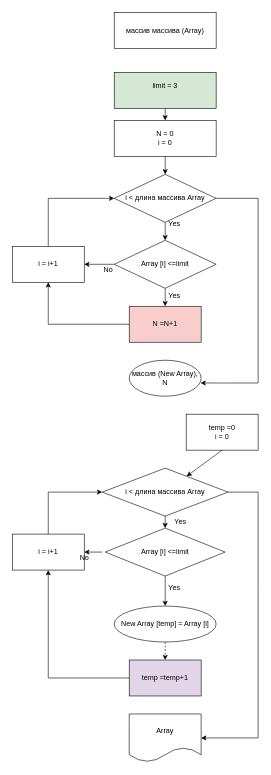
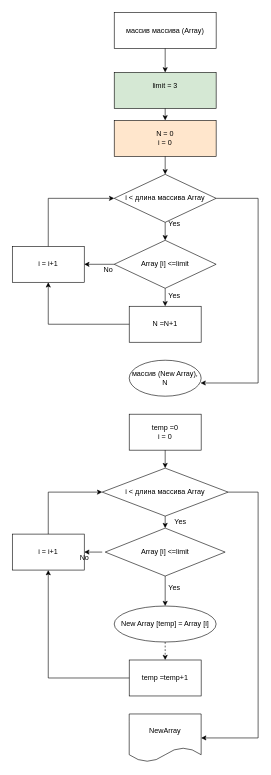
none -> (165, 66)
(165, 138) -> (165, 138)
(165, 324) -> (165, 324)
(222, 432) -> (165, 432)
(165, 678) -> (165, 678)
(165, 731) -> (165, 731)
